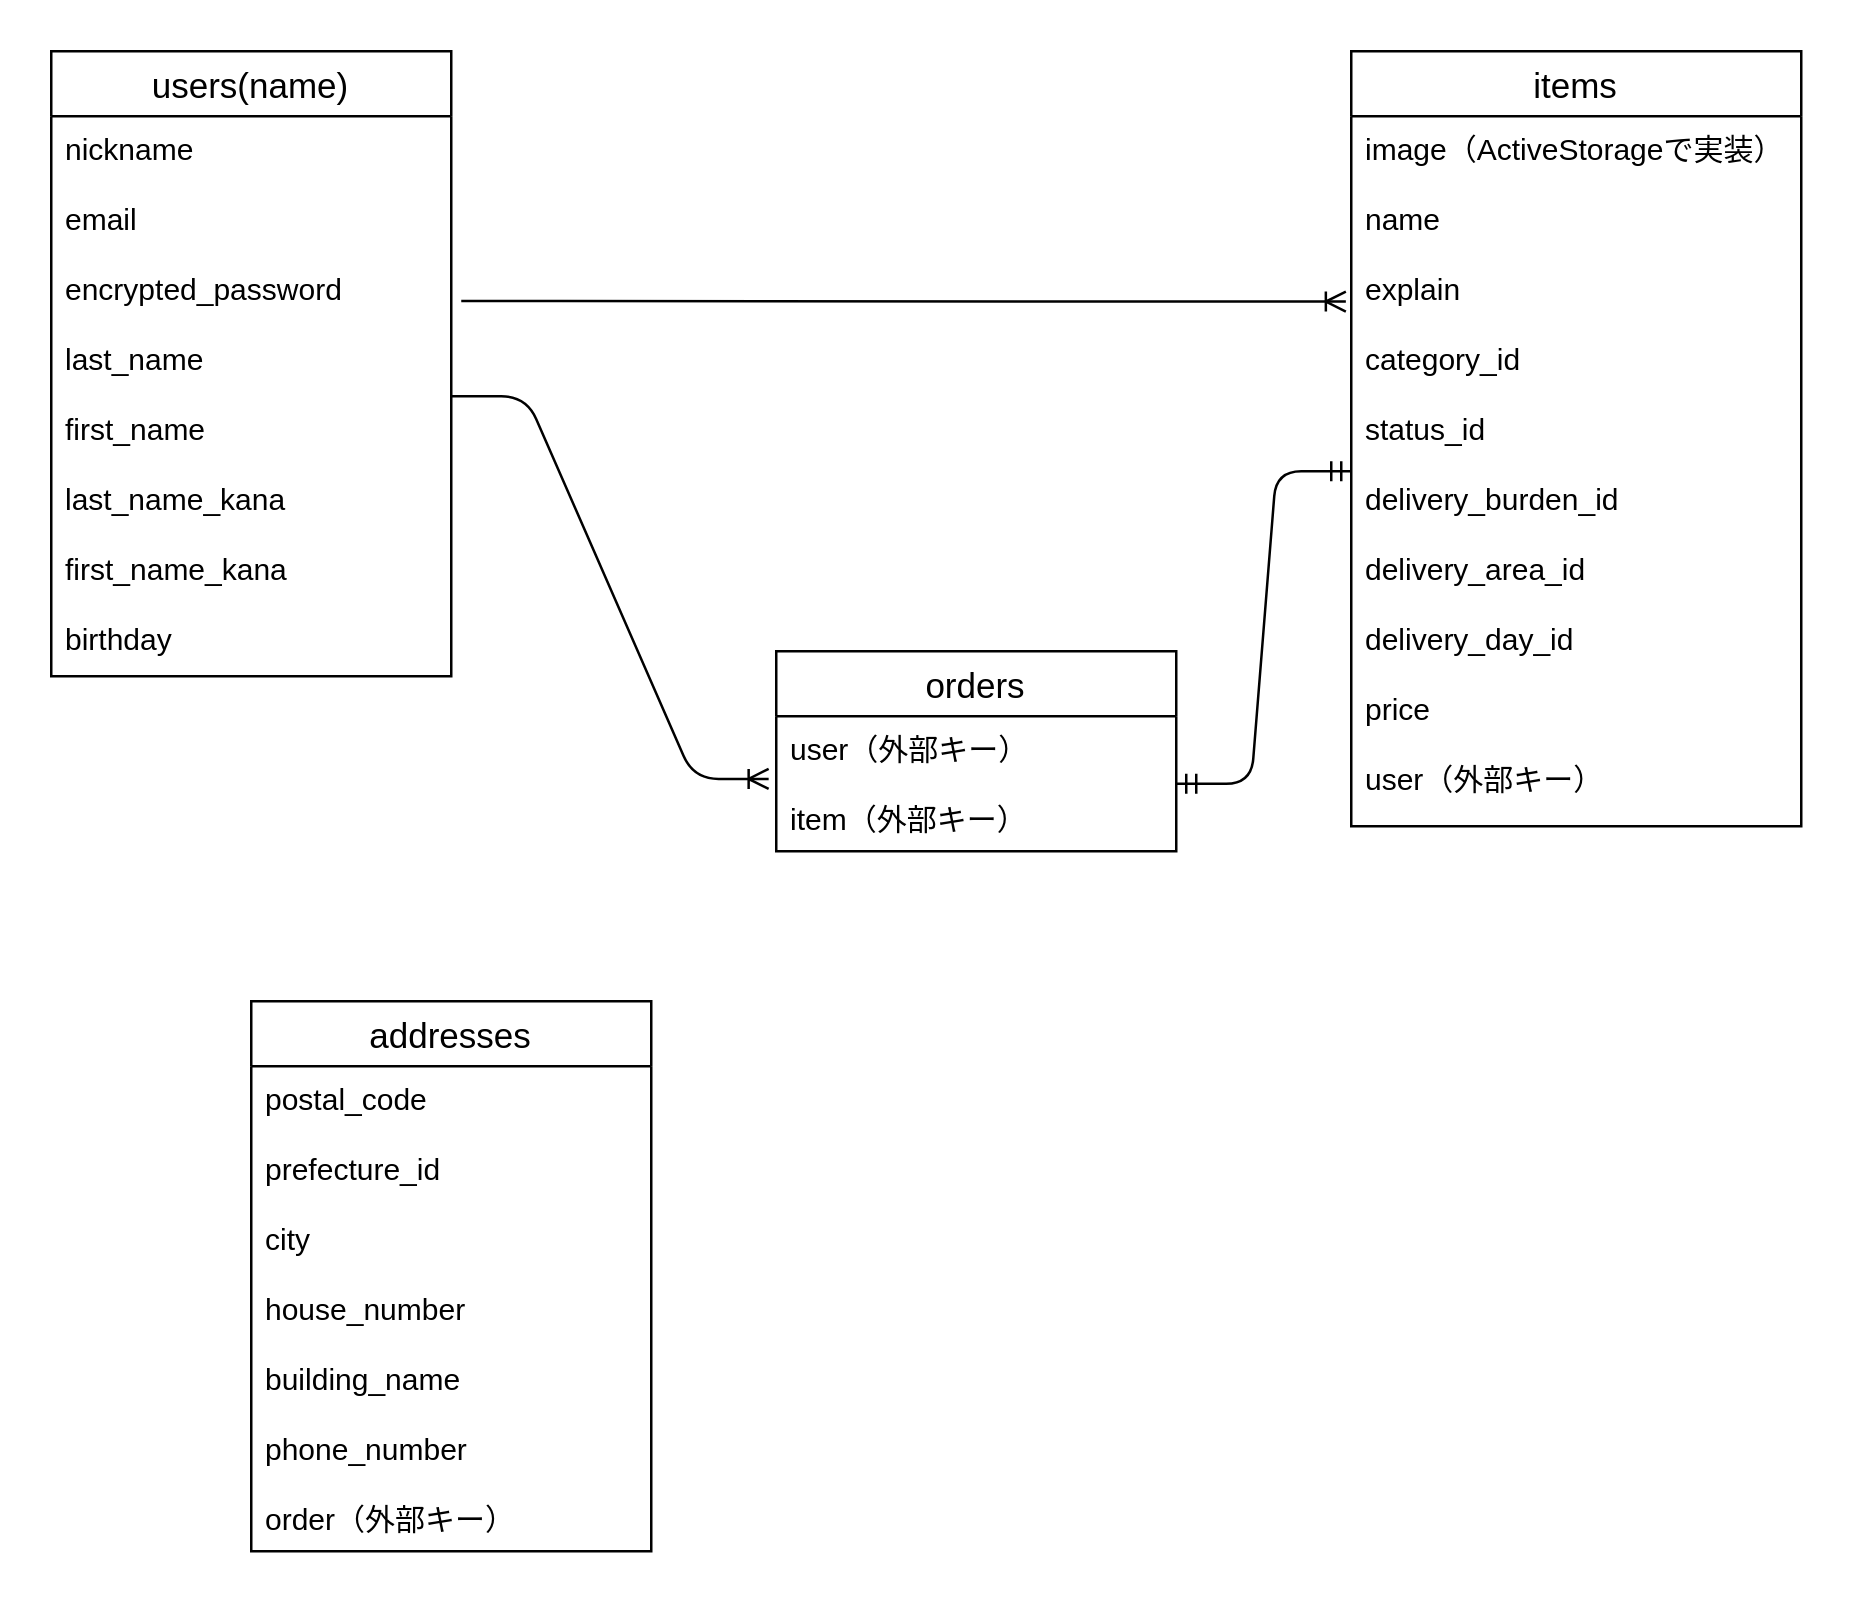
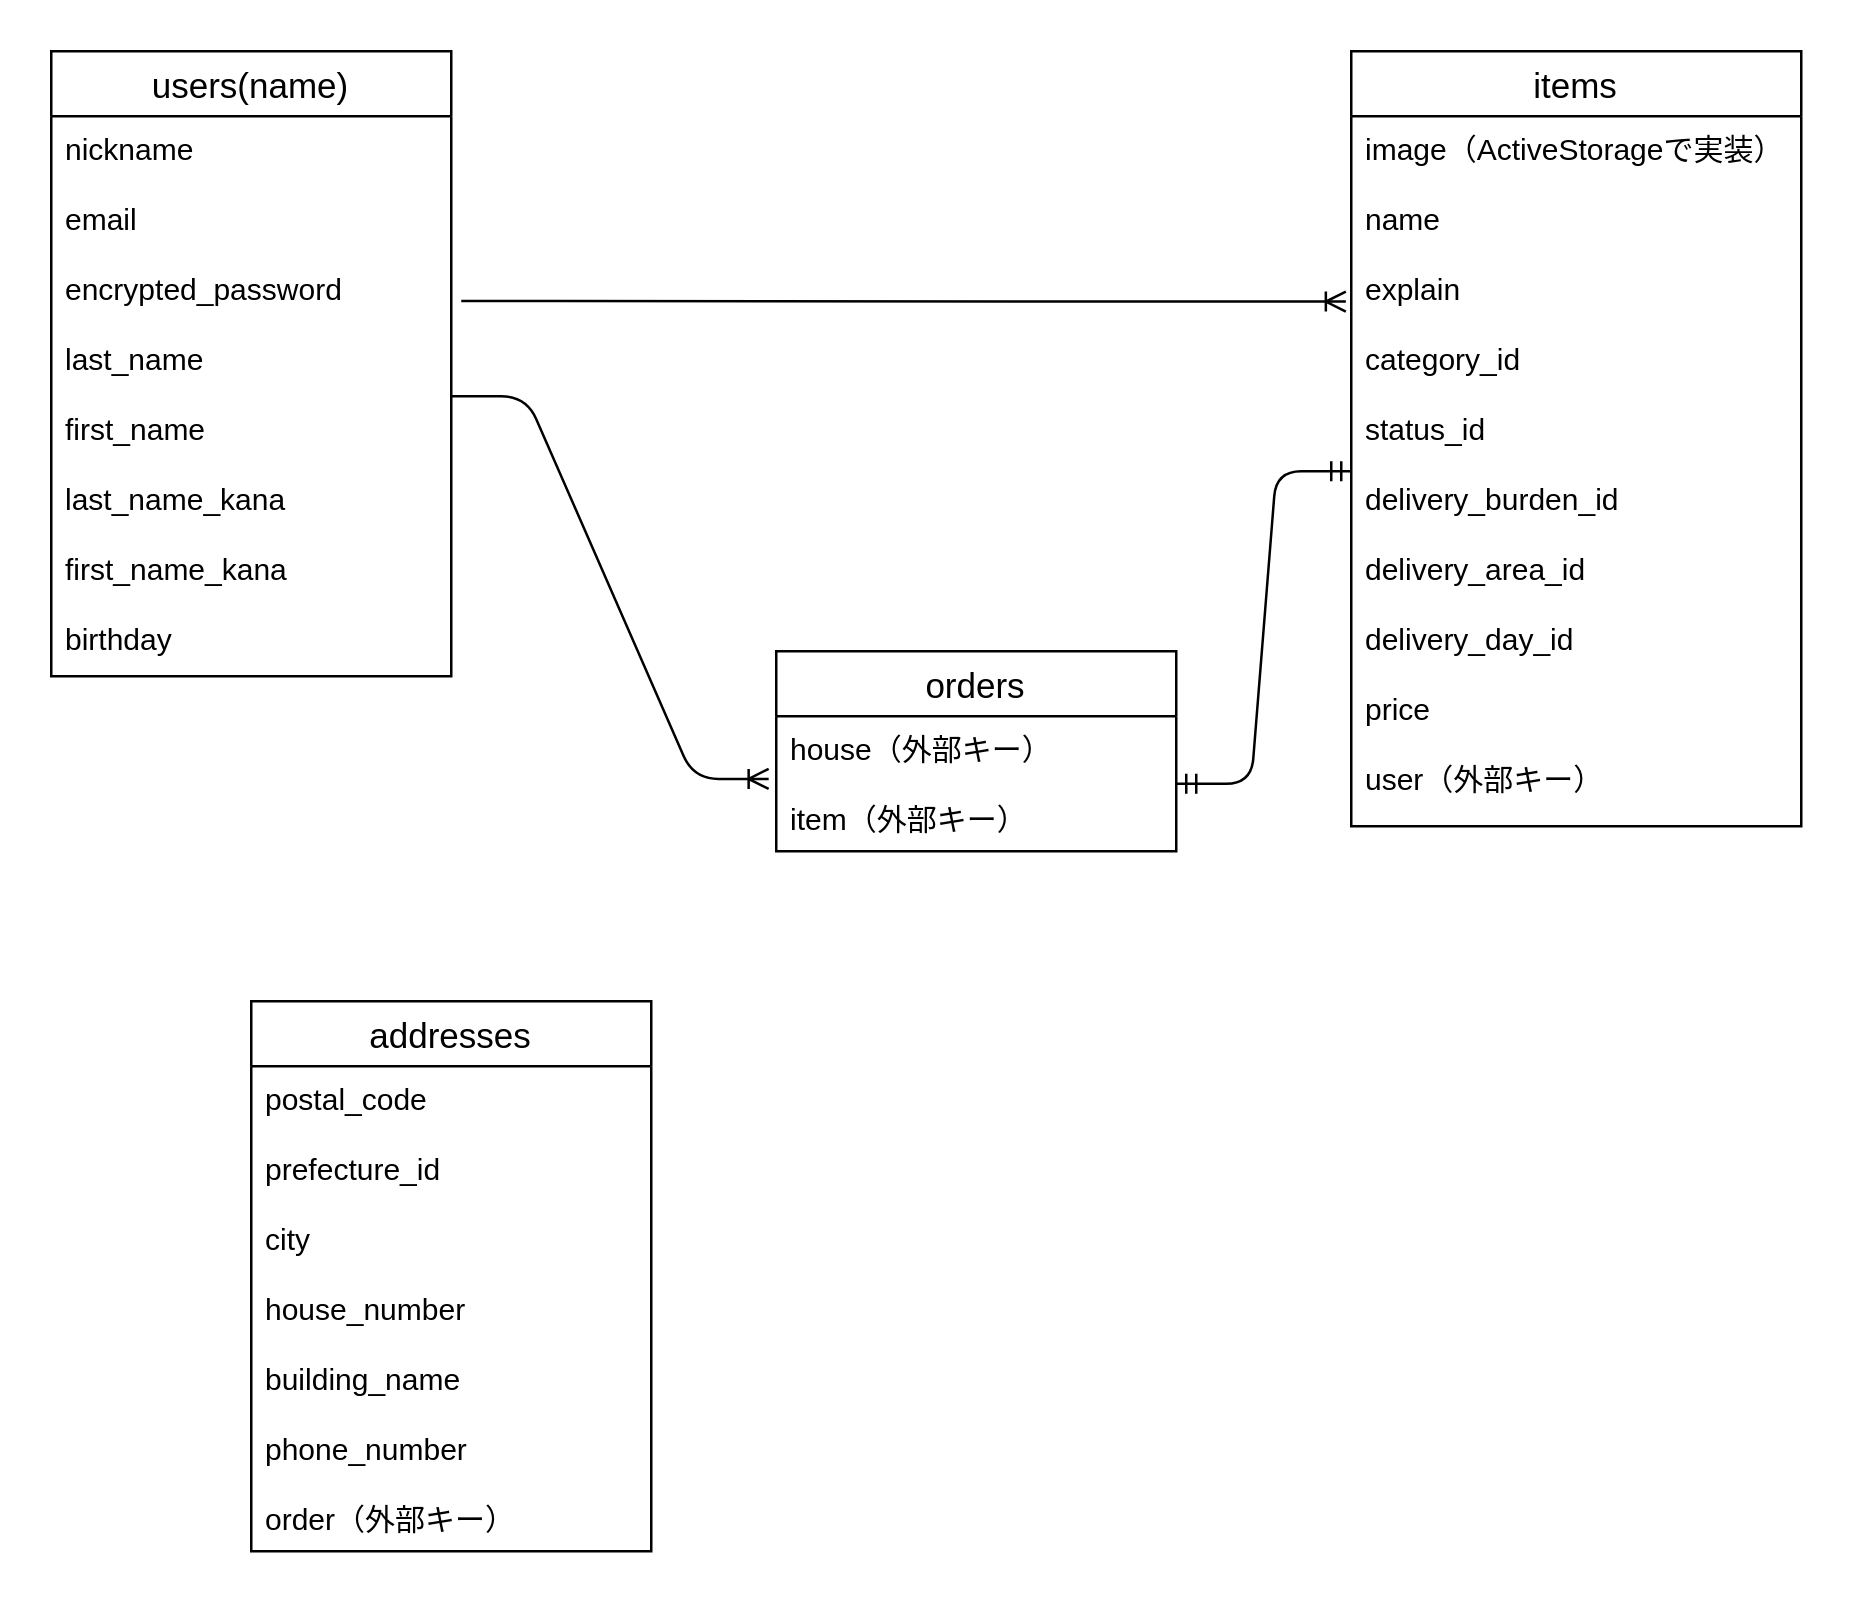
(914, 750) -> (922, 750)
